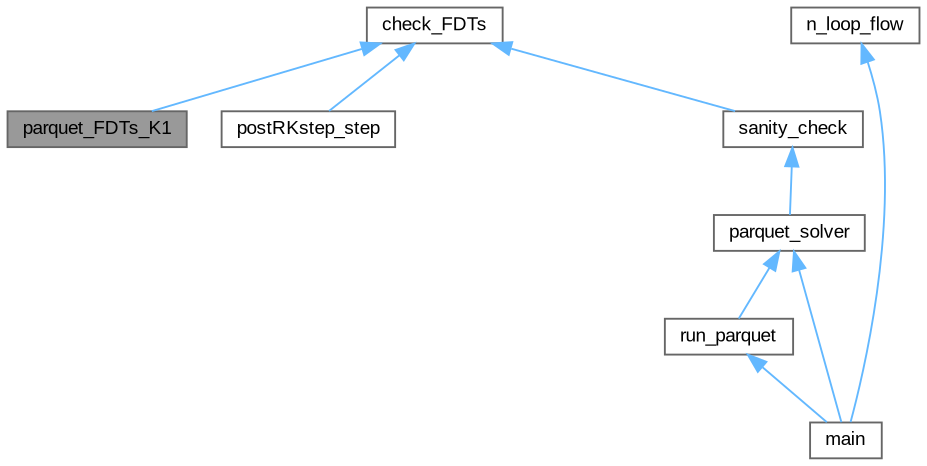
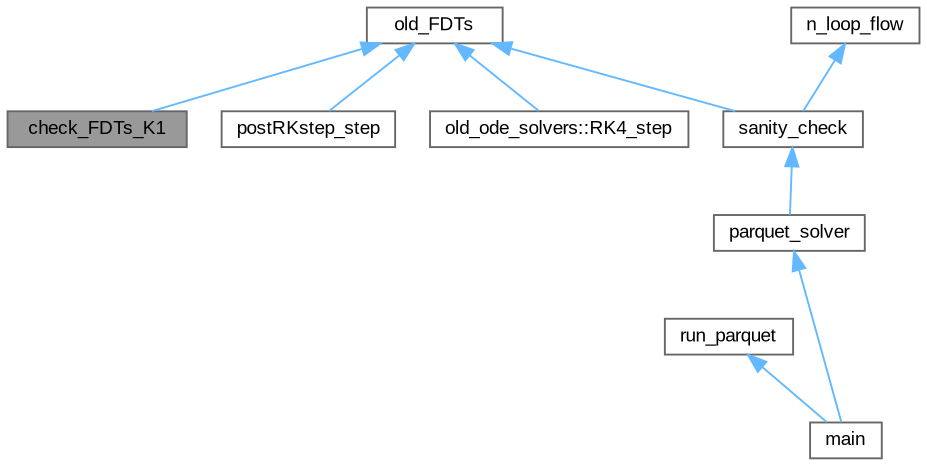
(435, 25) -> (435, 25)
(97, 129) -> (97, 129)
none -> (559, 129)
(882, 243) -> (819, 86)
(754, 293) -> none
